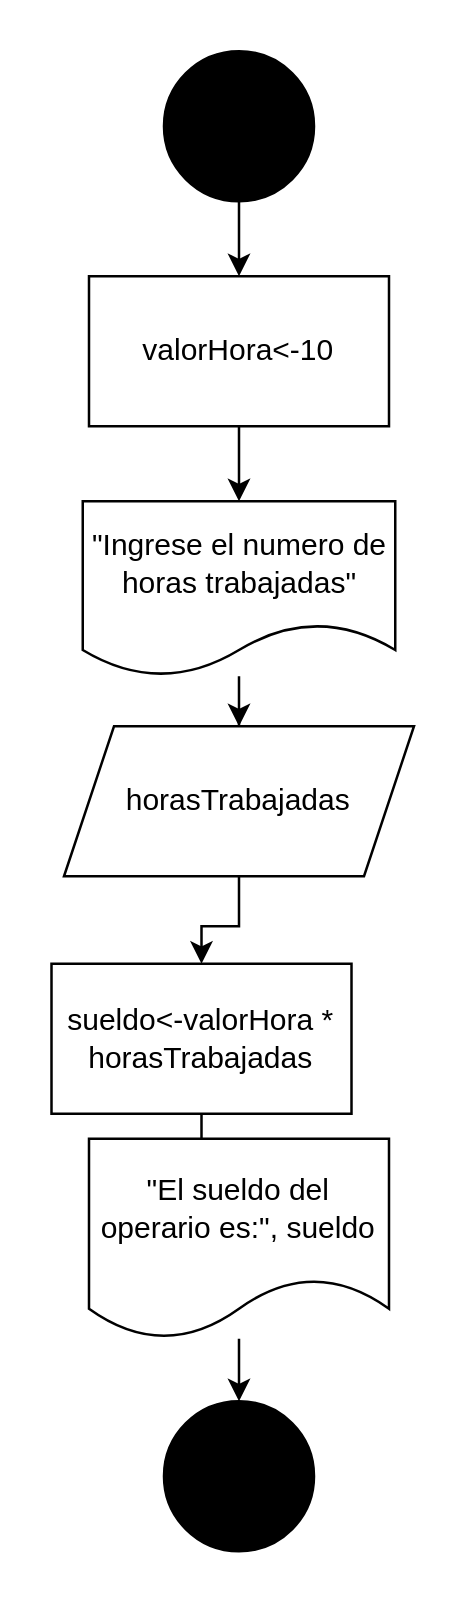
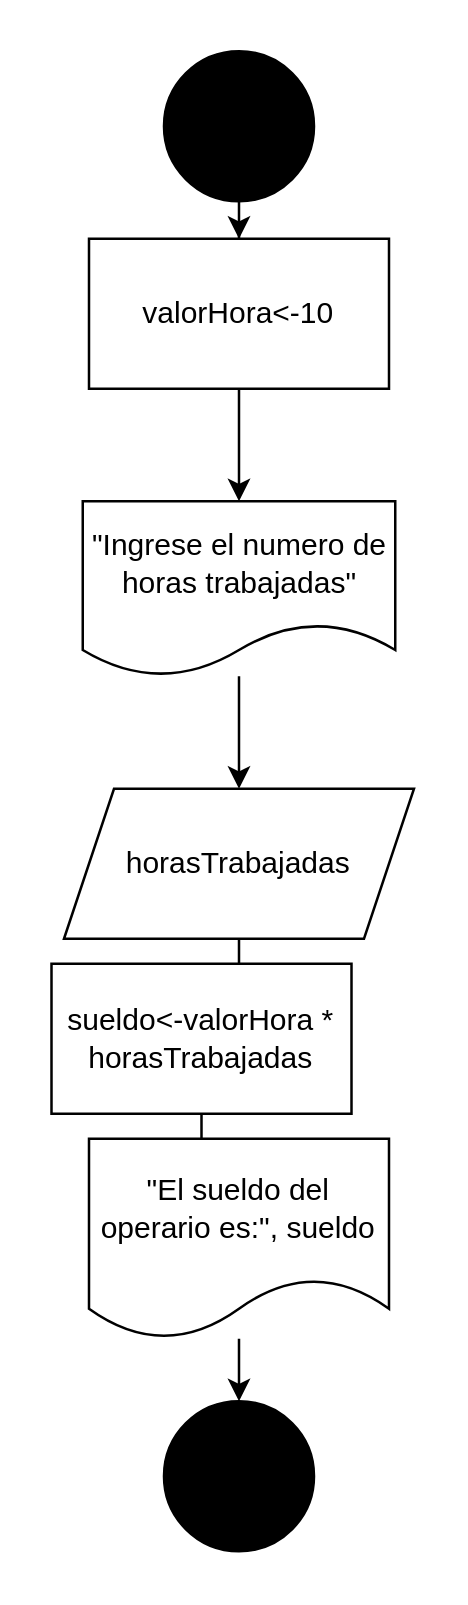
(239, 351) -> (239, 314)
(239, 801) -> (239, 864)
